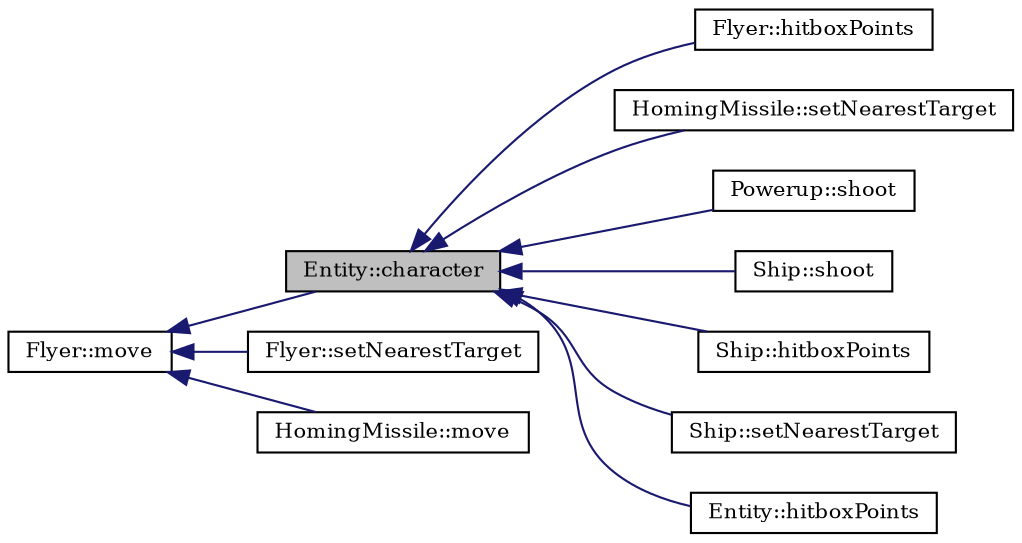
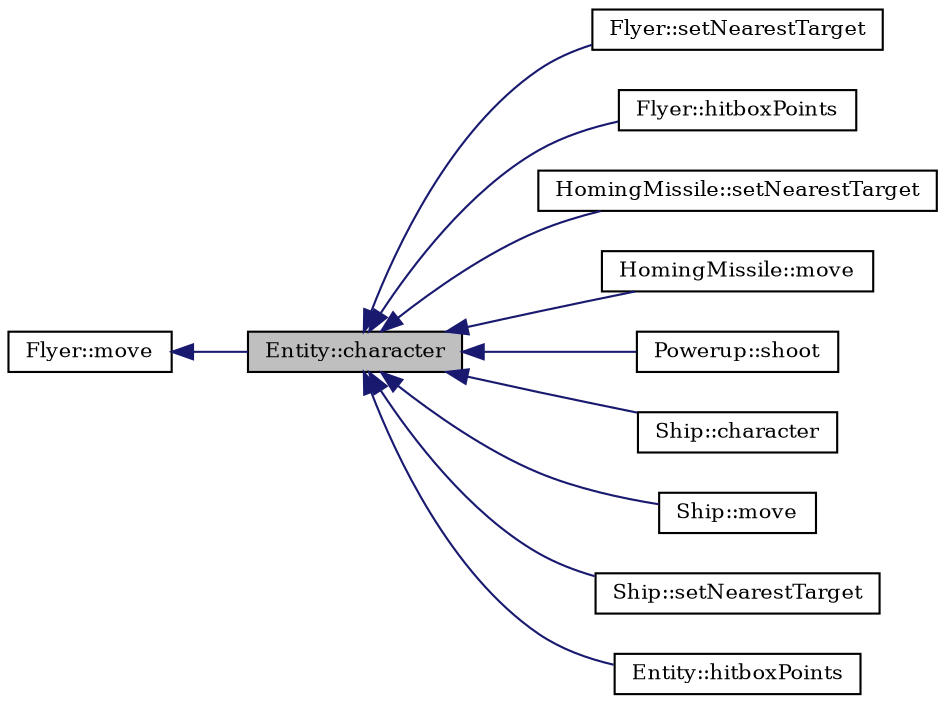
(814, 271) -> (738, 432)
(221, 352) -> (455, 154)
(814, 352) -> (738, 513)
(252, 395) -> (551, 309)
